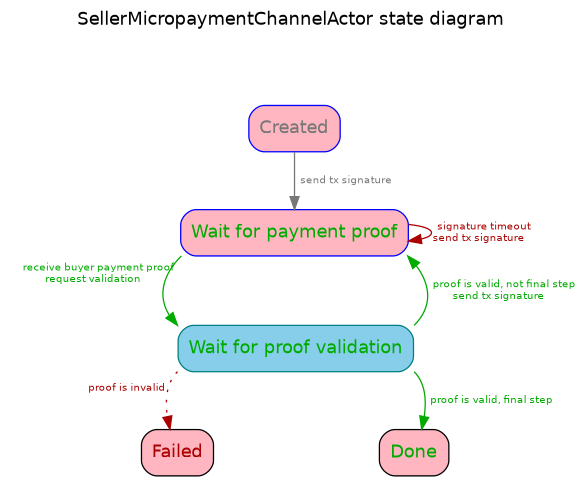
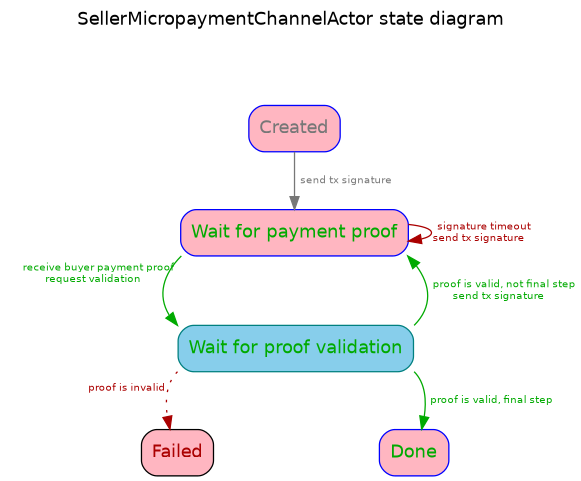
(414, 453) -> (414, 453)
